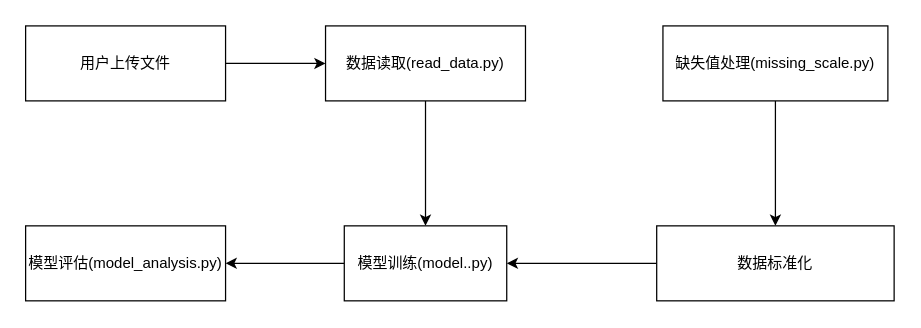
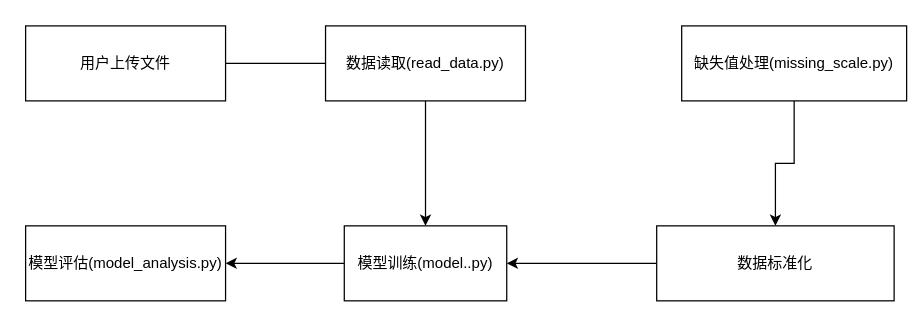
(316, 63) -> (319, 63)
(776, 63) -> (794, 63)
